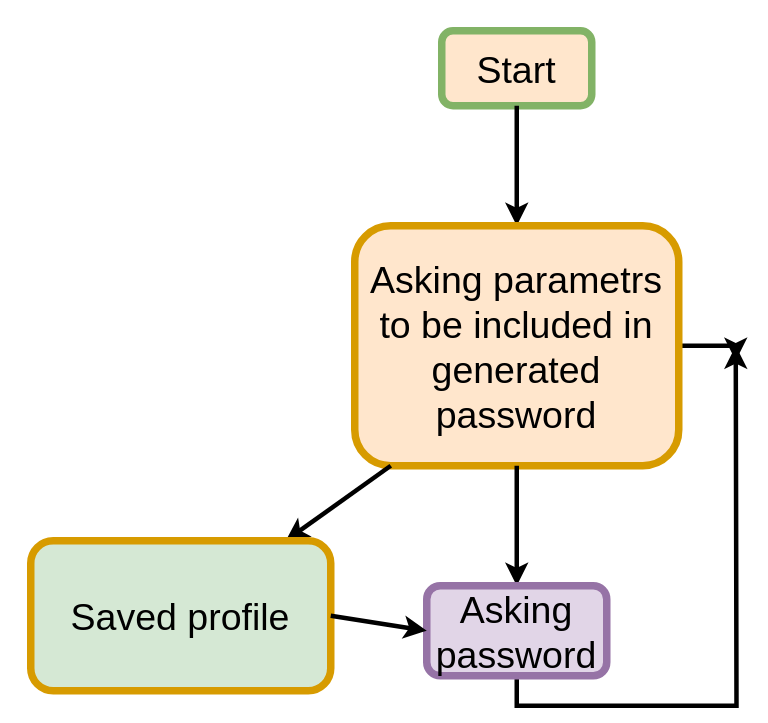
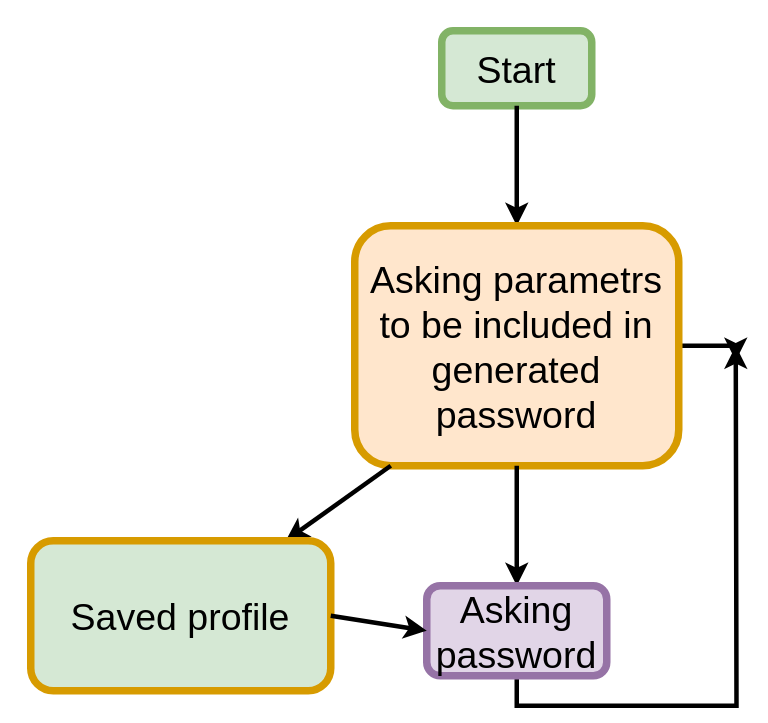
(517, 68) -> (517, 68)
